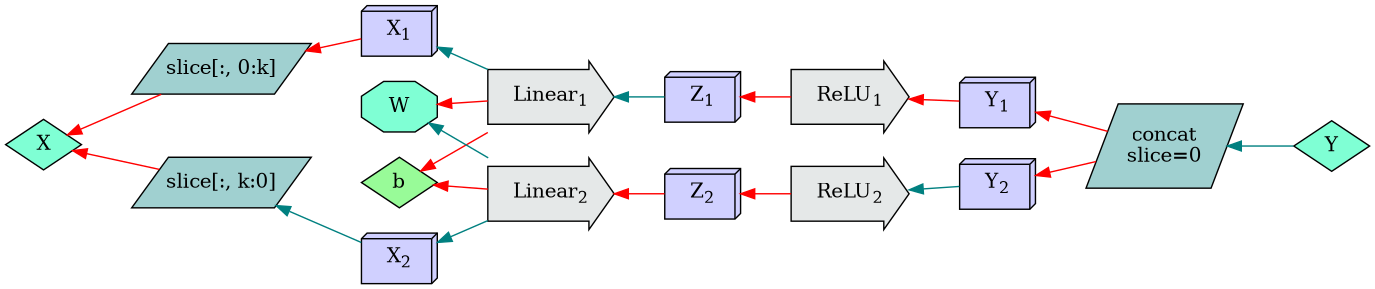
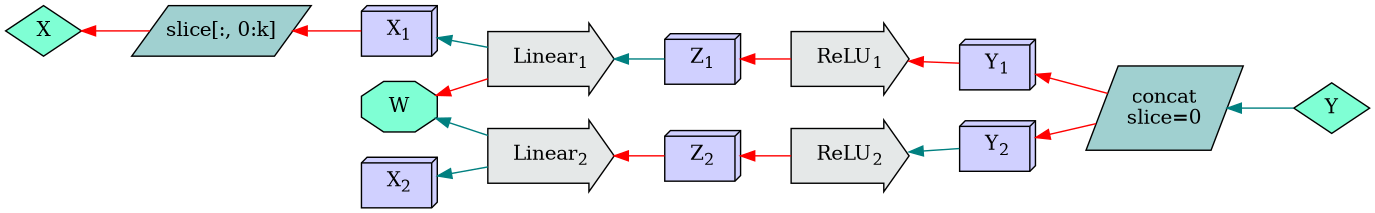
(221, 183) -> none
(399, 183) -> none
